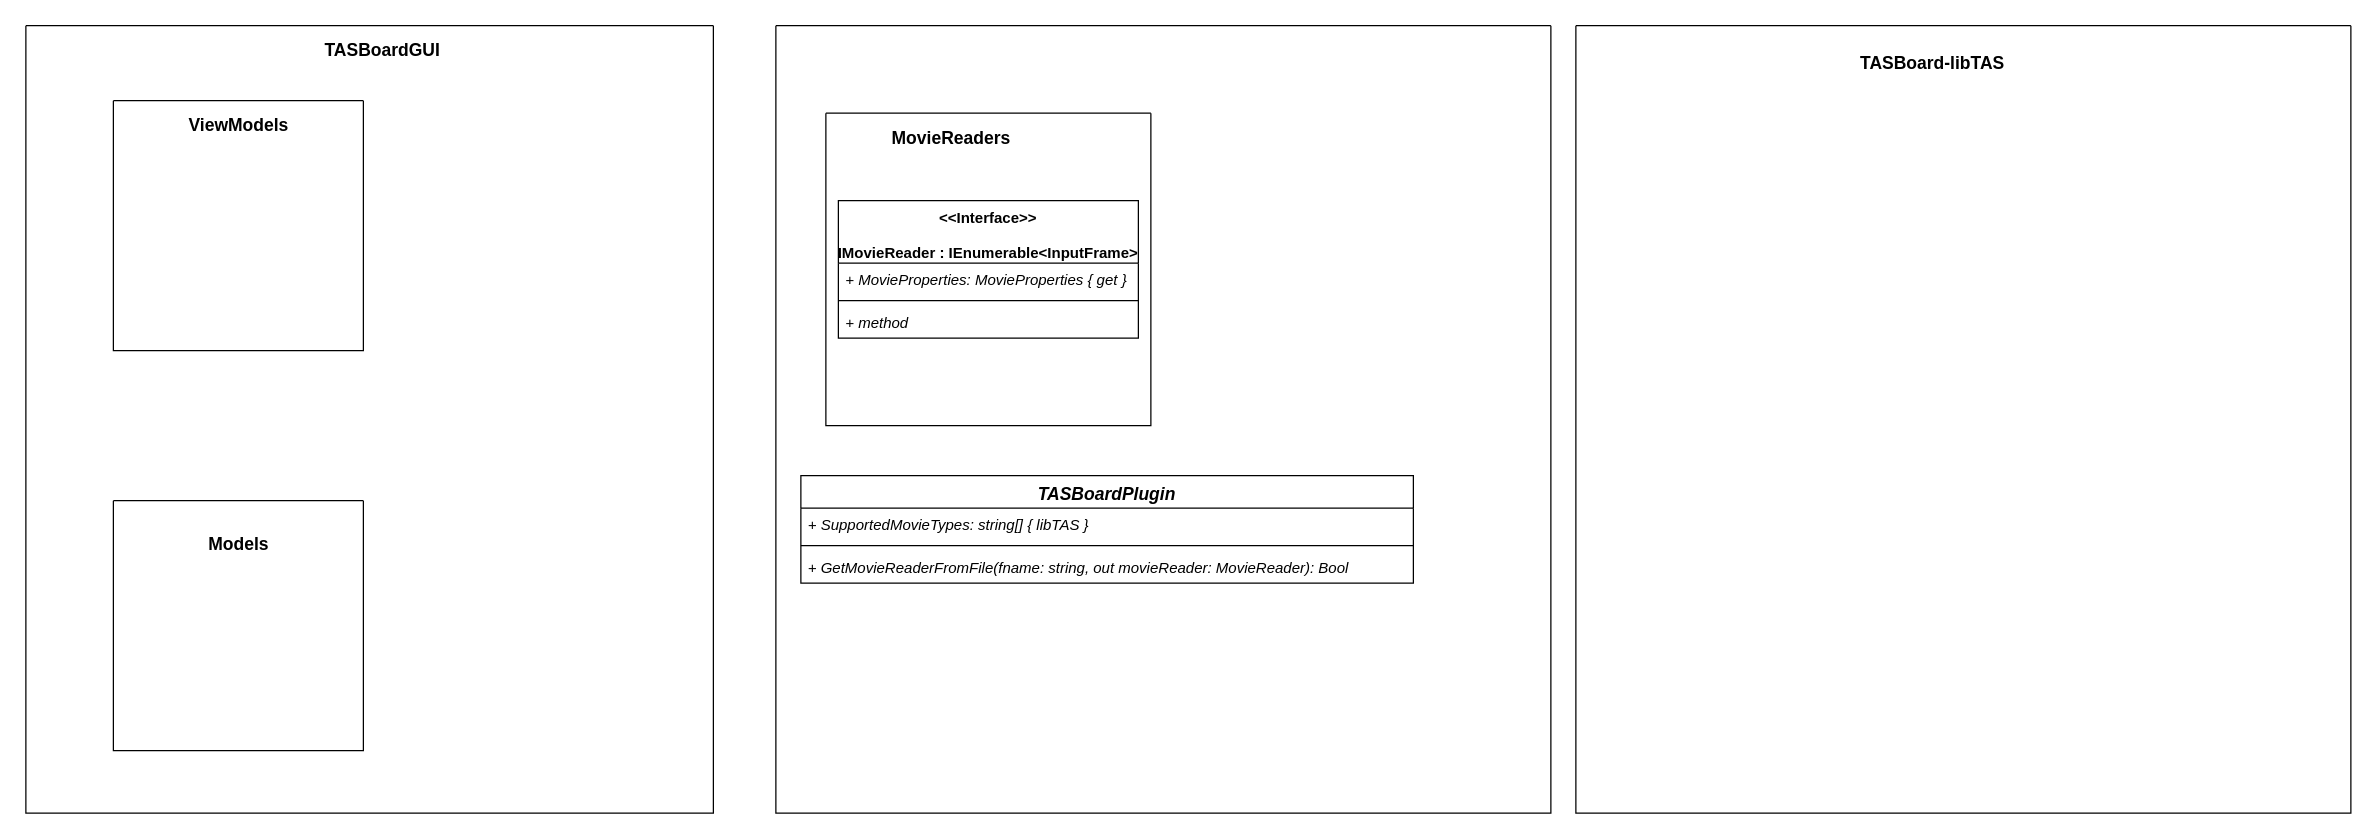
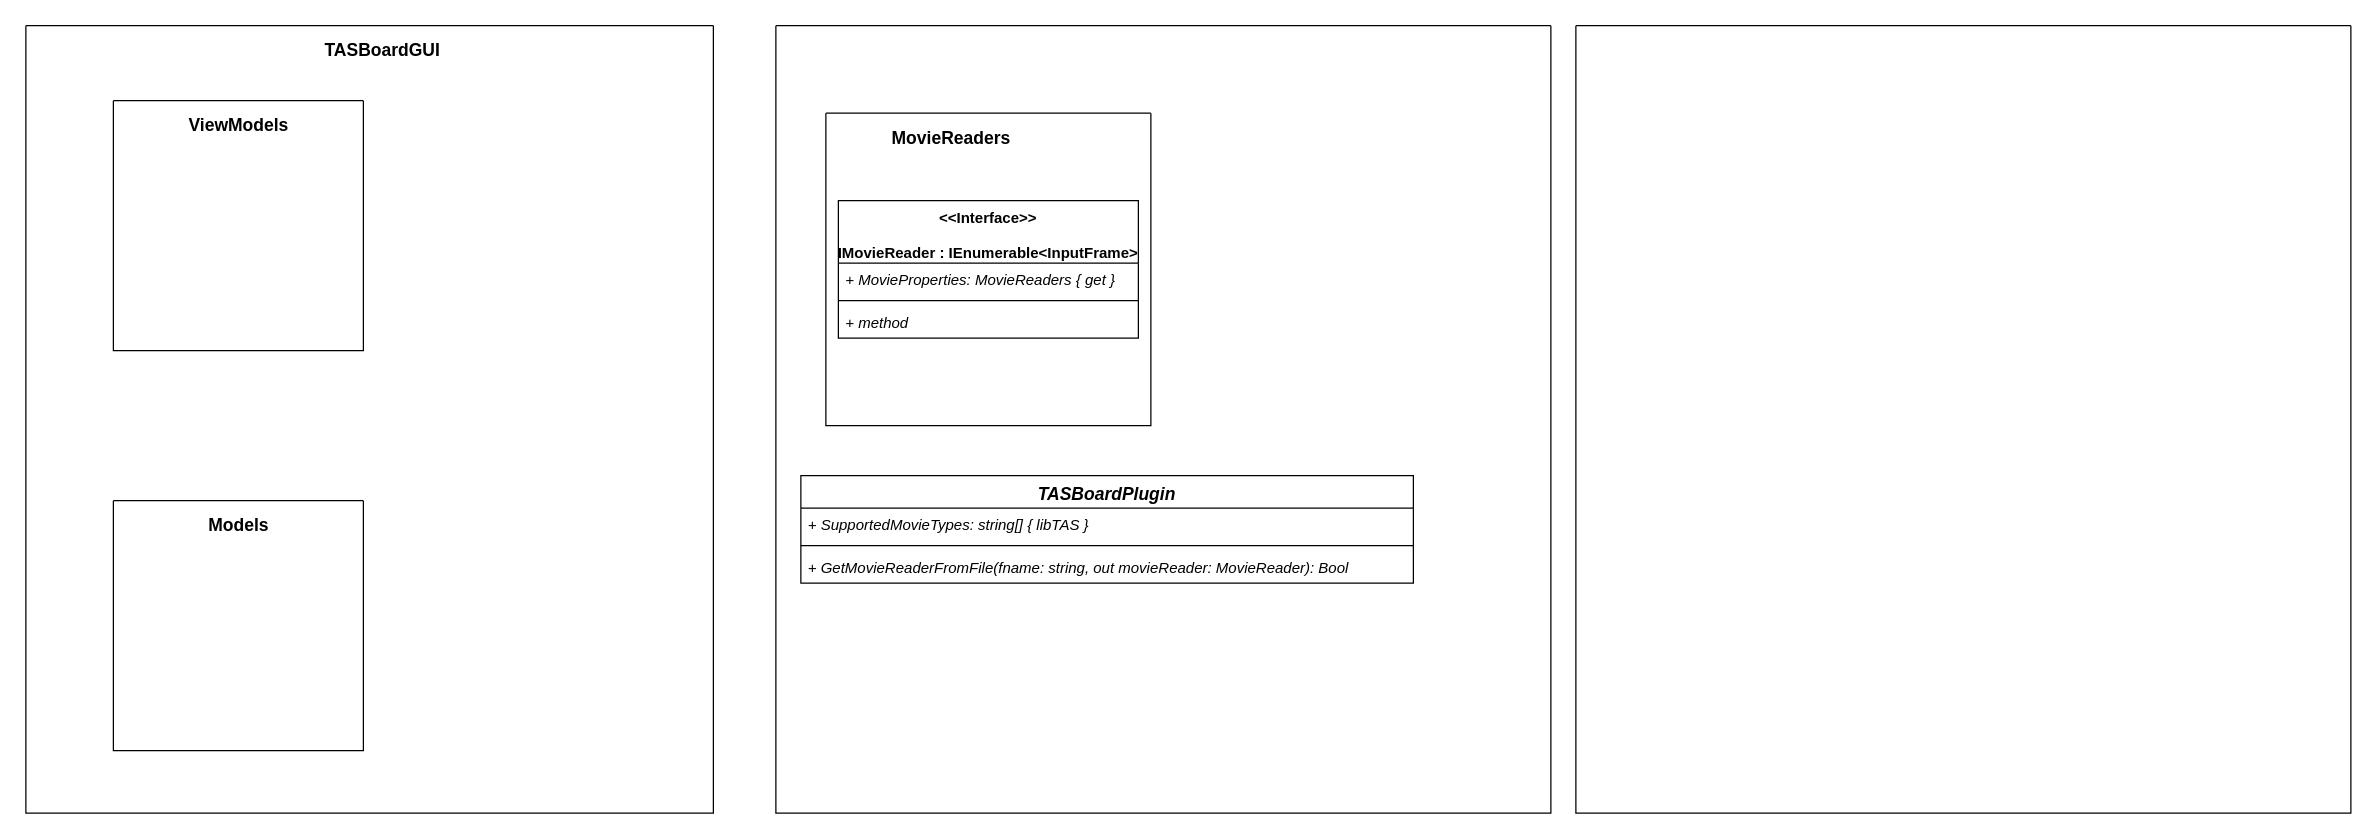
(1932, 63) -> none
(1002, 280) -> (991, 280)
(238, 544) -> (238, 526)
